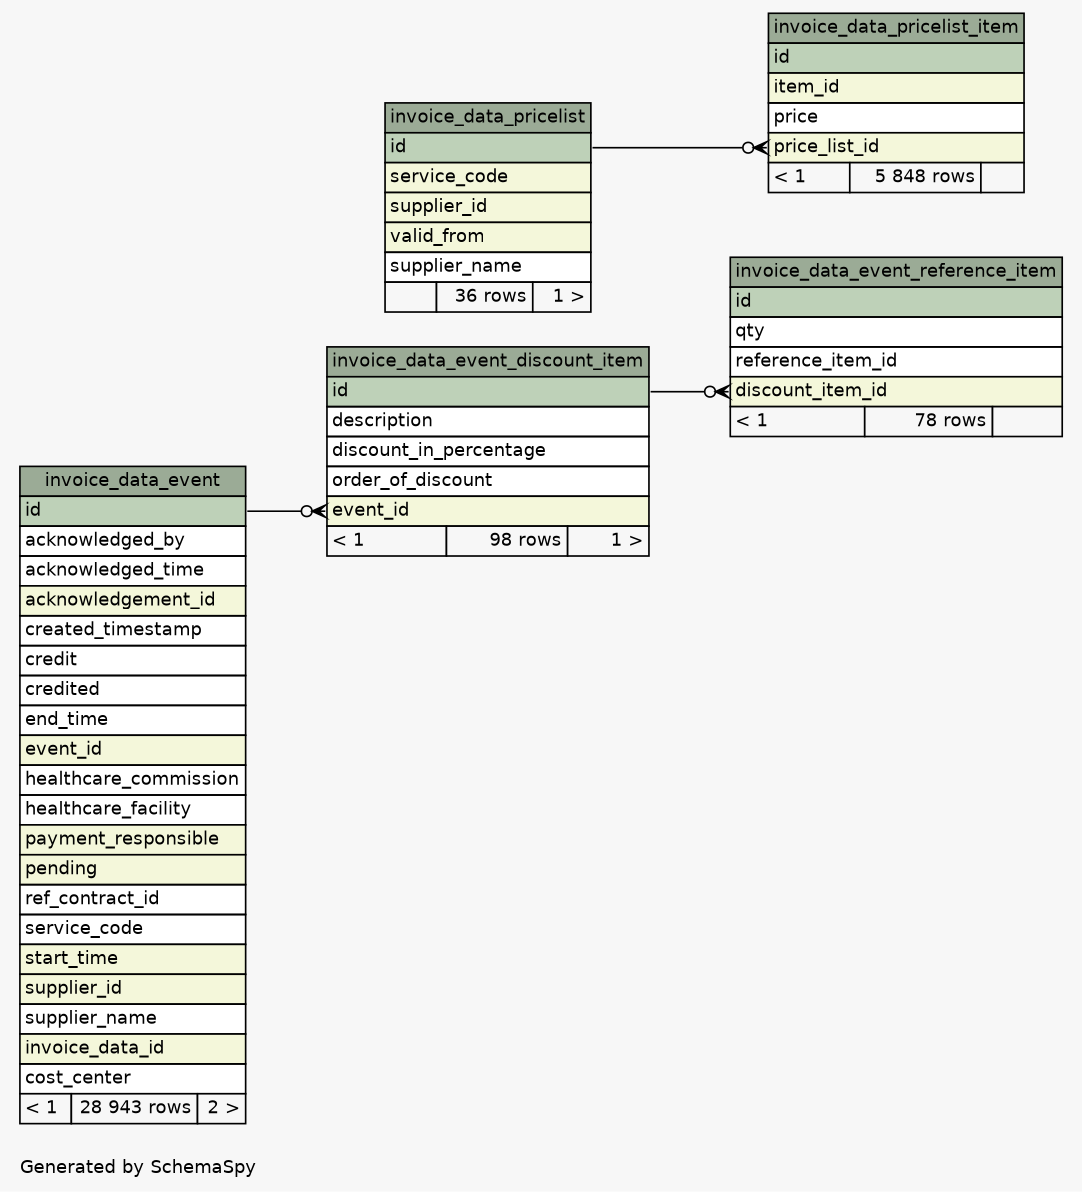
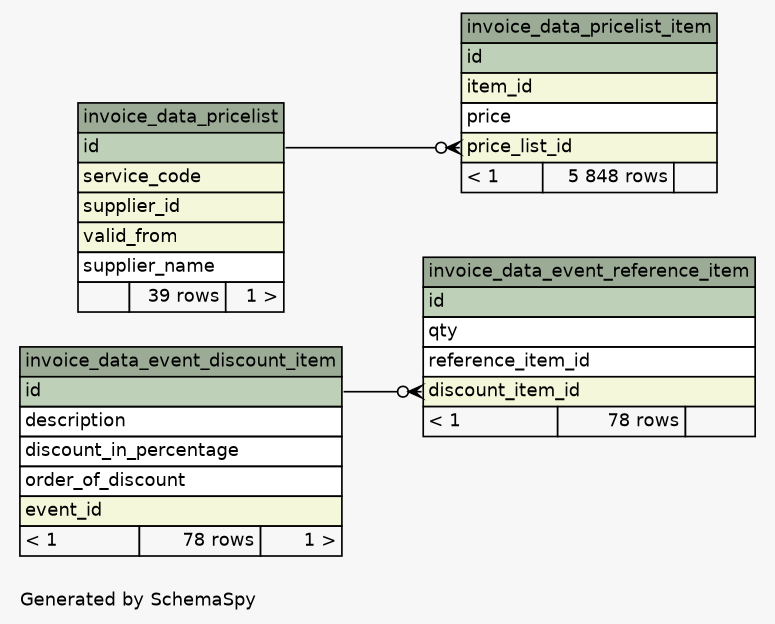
(491, 296) -> (184, 296)
(526, 540) -> (219, 540)
(133, 795) -> none
